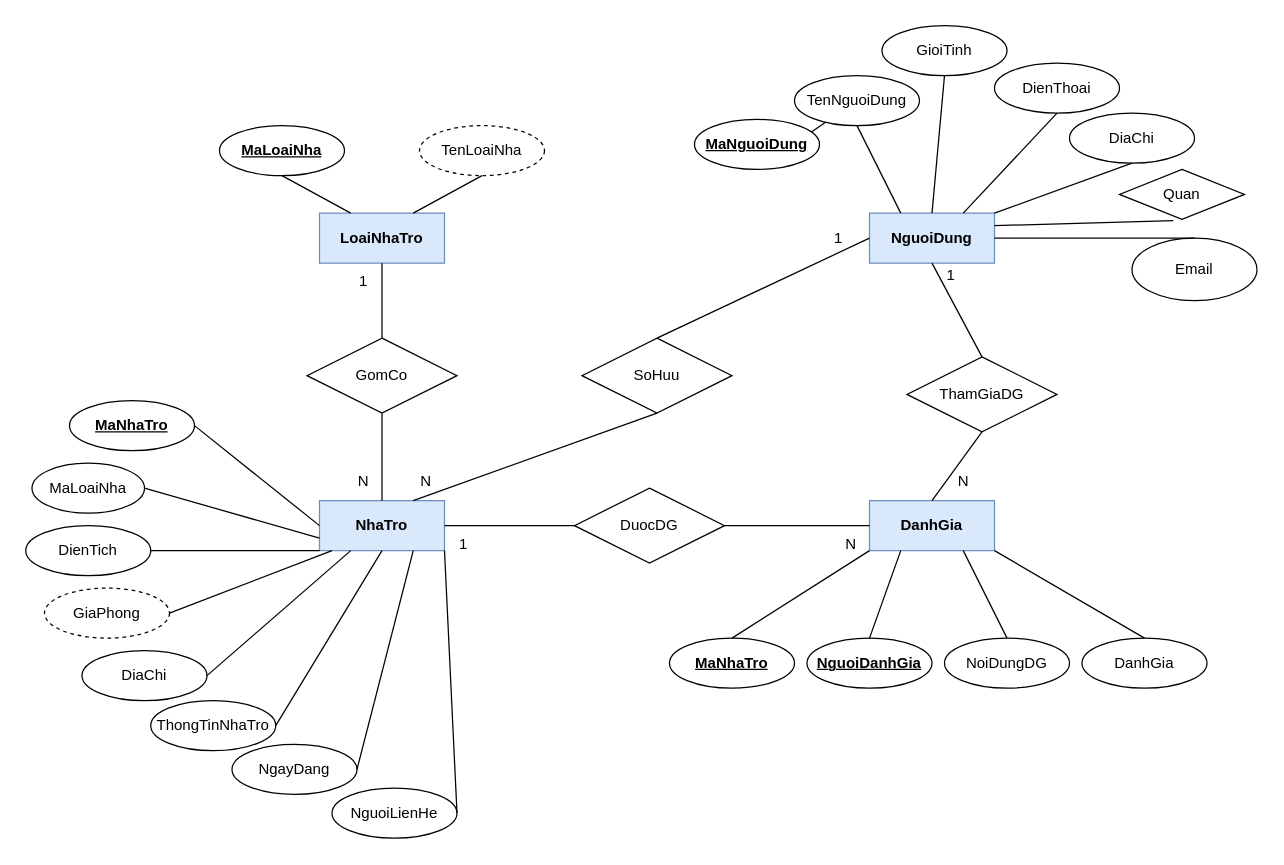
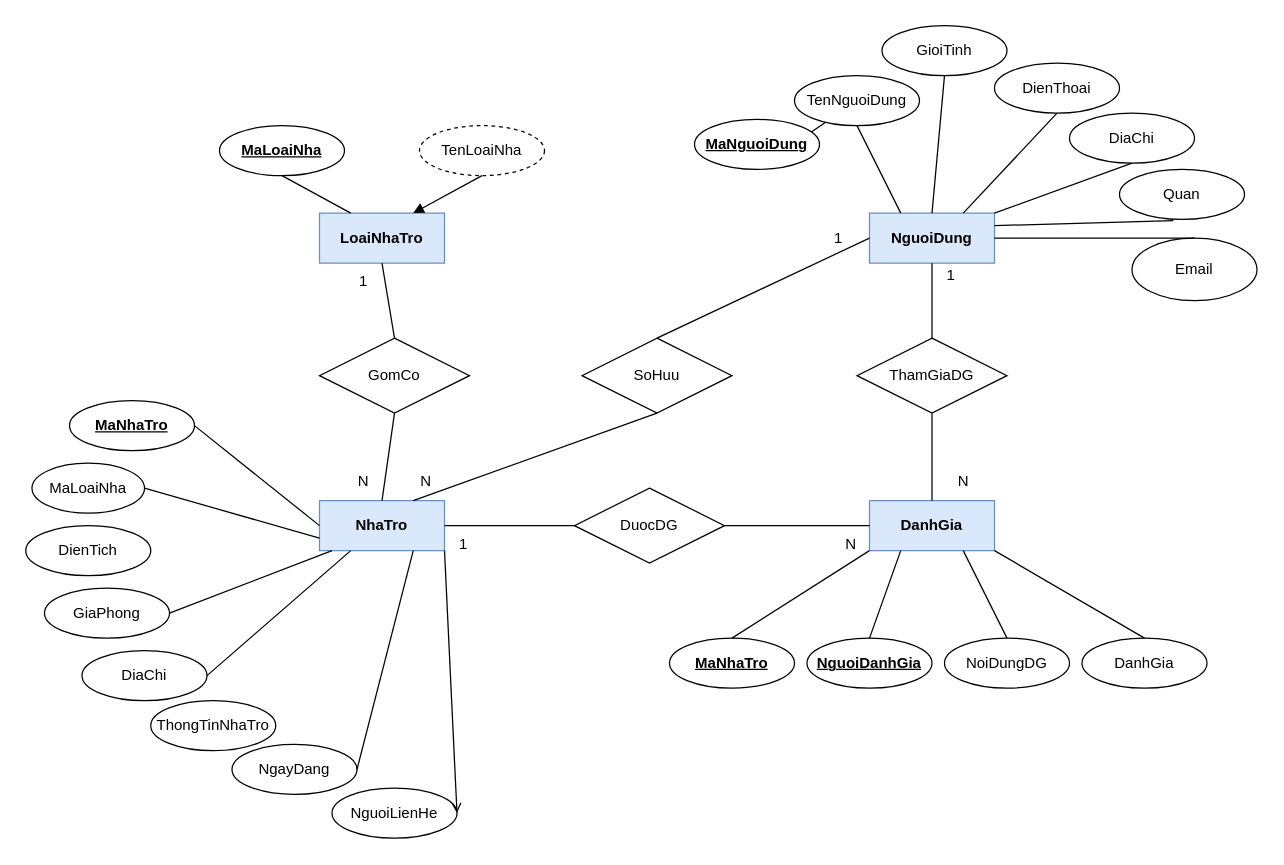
(1182, 194) -> (1182, 194)
(419, 210) -> (424, 207)
(382, 376) -> (394, 376)
(982, 394) -> (932, 376)
(235, 551) -> none
(107, 613) -> (107, 613)
(329, 638) -> none
(457, 808) -> (457, 807)
